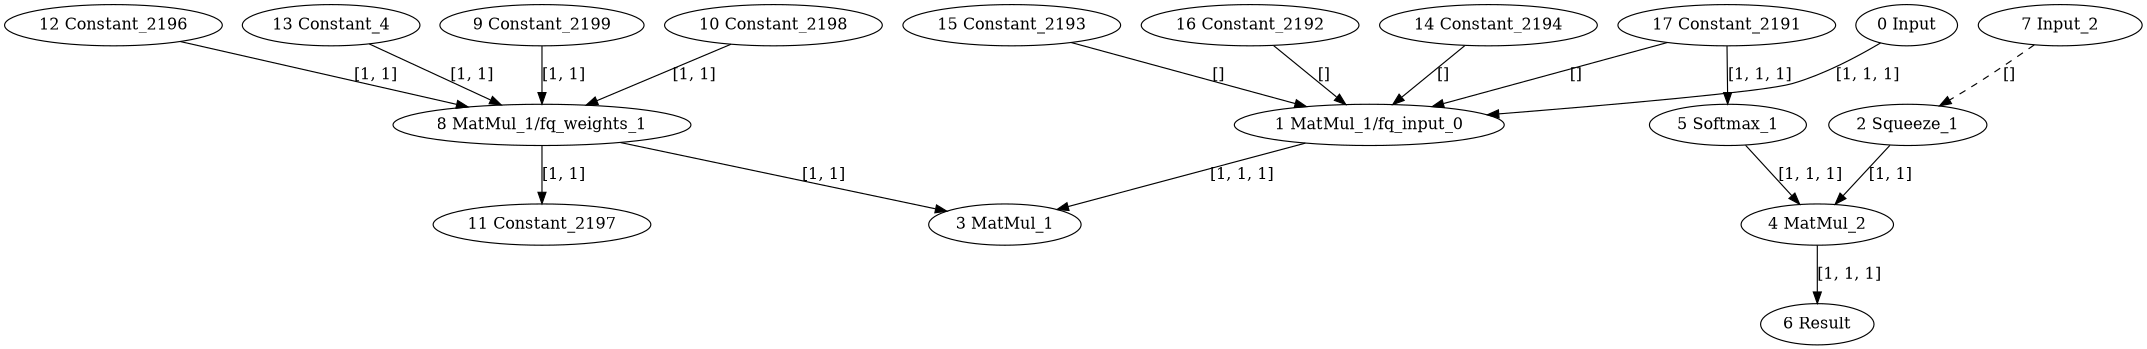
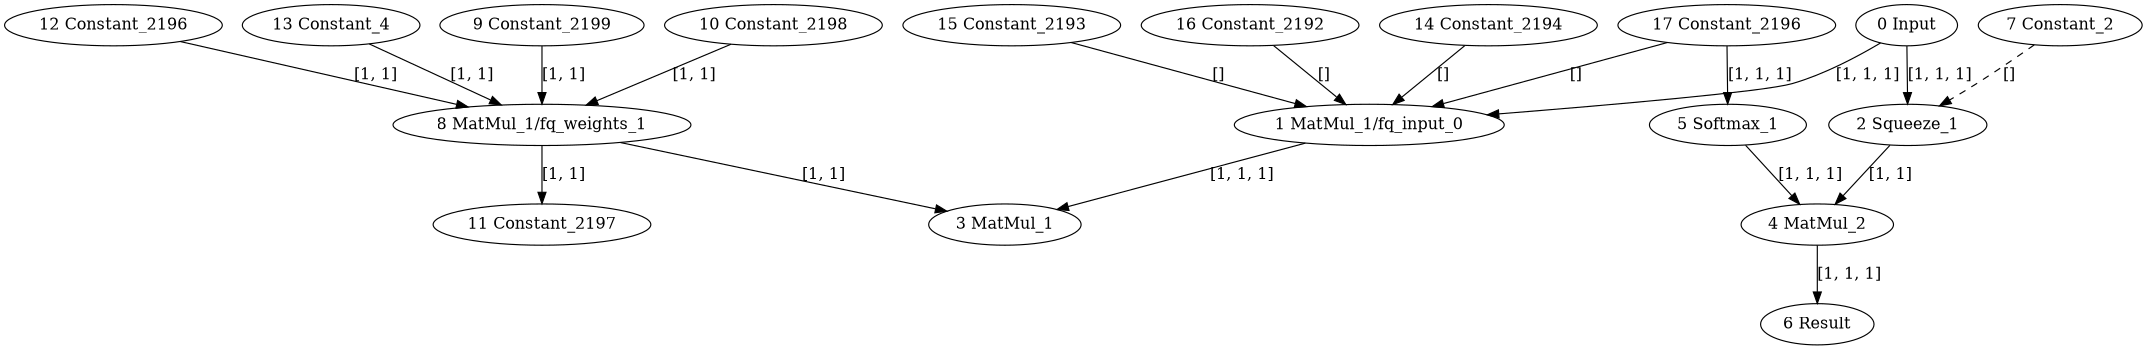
(1727, 25) -> (1727, 25)
(2060, 25) -> (2060, 25)
none -> (1907, 69)
